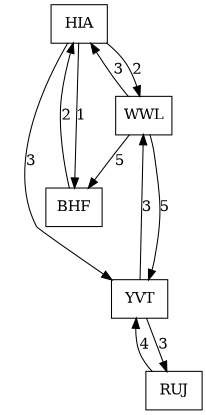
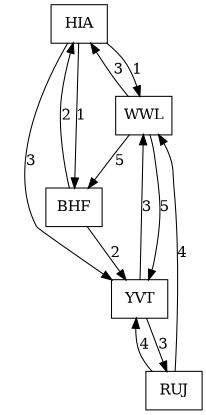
(138, 70) -> (138, 70)
none -> (103, 249)
none -> (177, 257)
